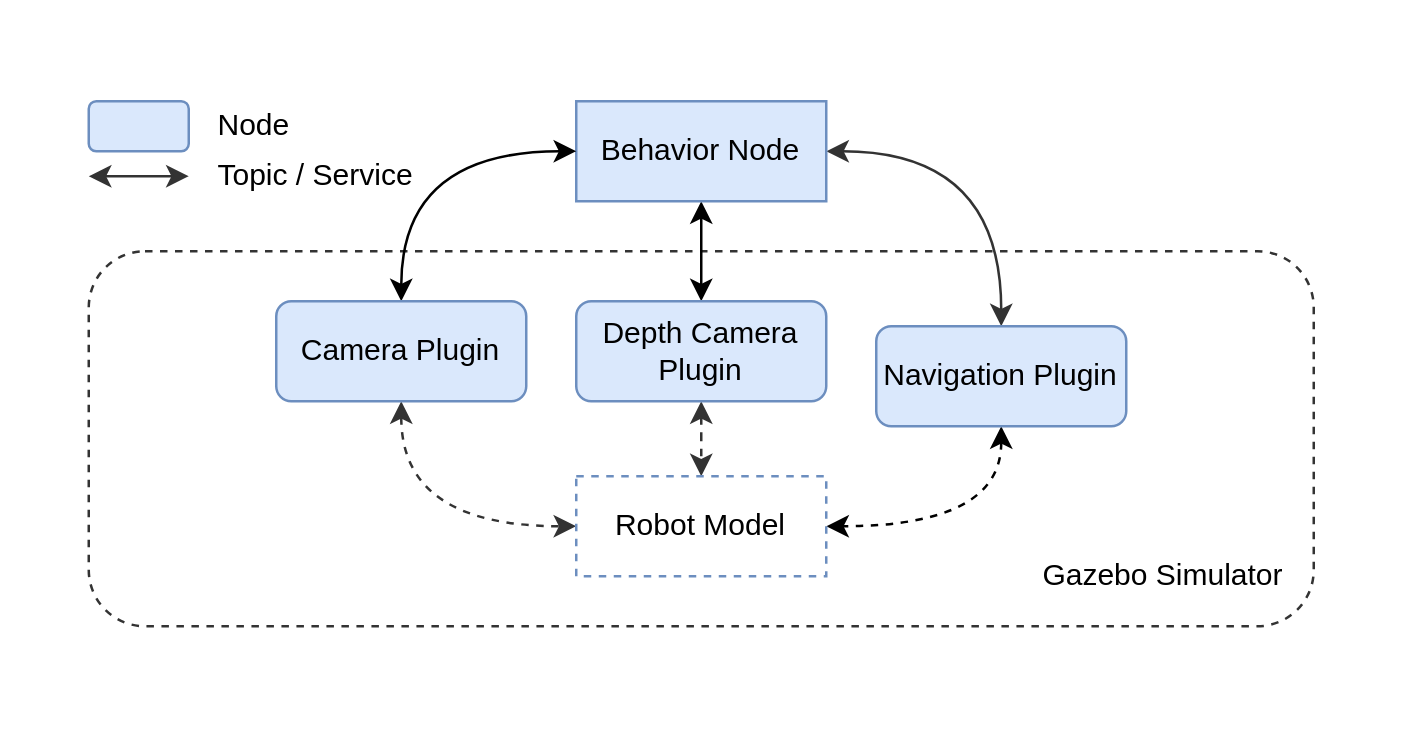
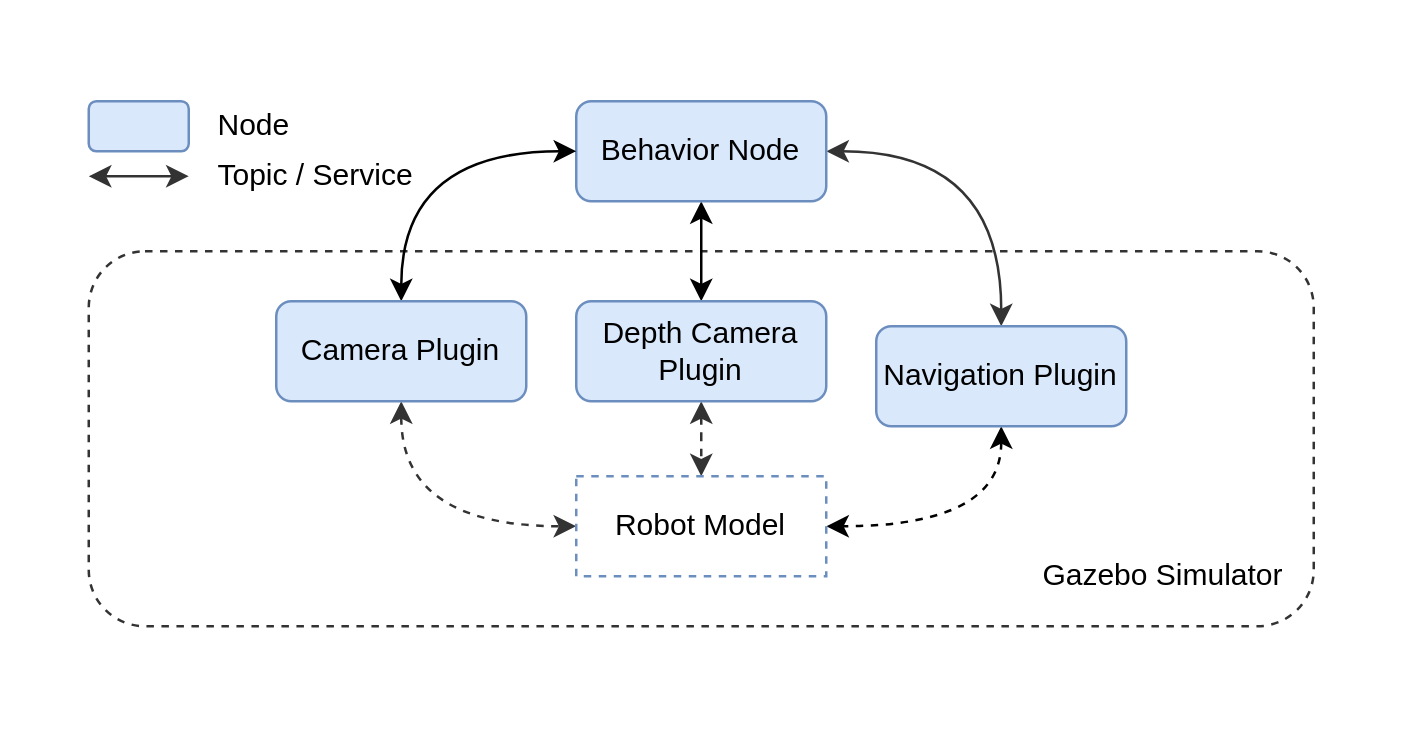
(701, 151) -> (701, 151)
